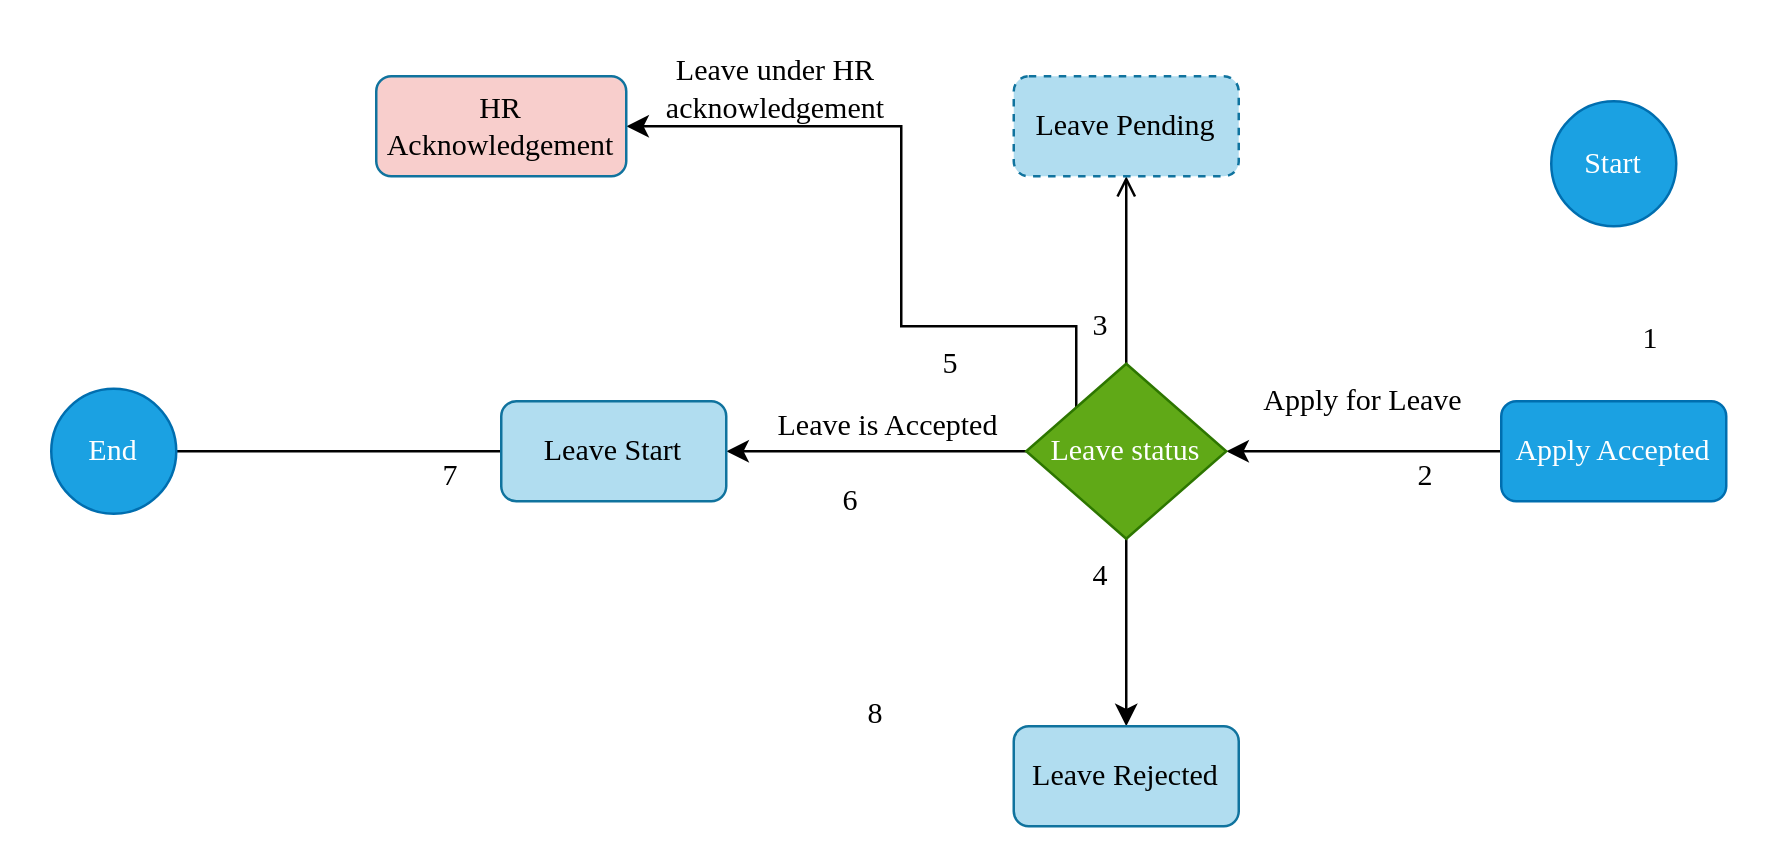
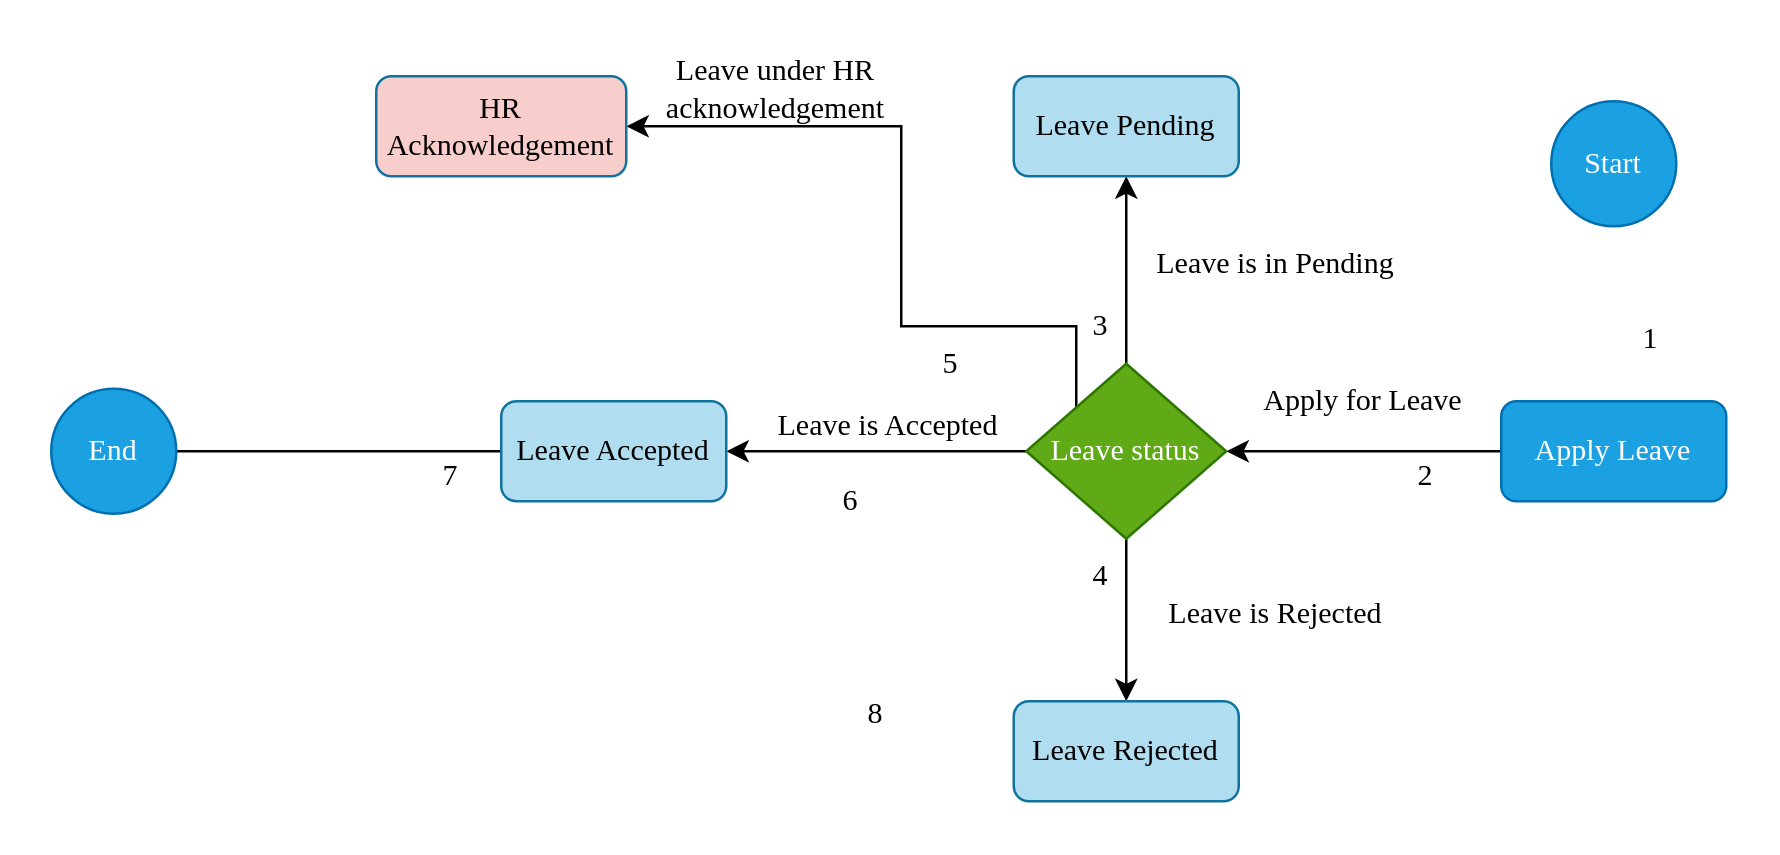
(1126, 126) -> (1126, 126)
(1126, 190) -> (1126, 194)
none -> (1276, 264)
(614, 451) -> (614, 451)
(1614, 451) -> (1614, 451)
none -> (1276, 614)
(1126, 776) -> (1126, 751)
